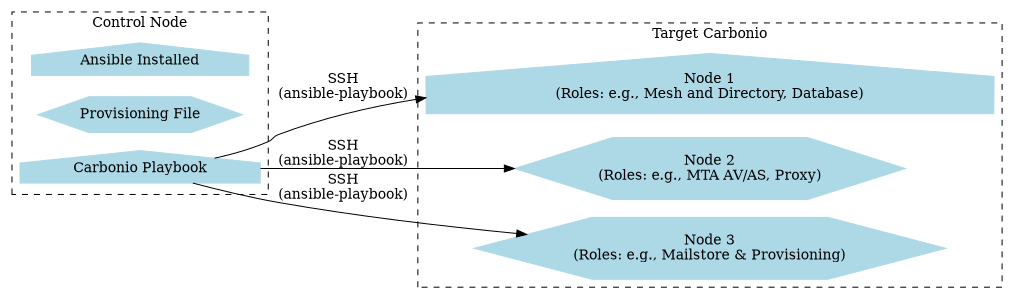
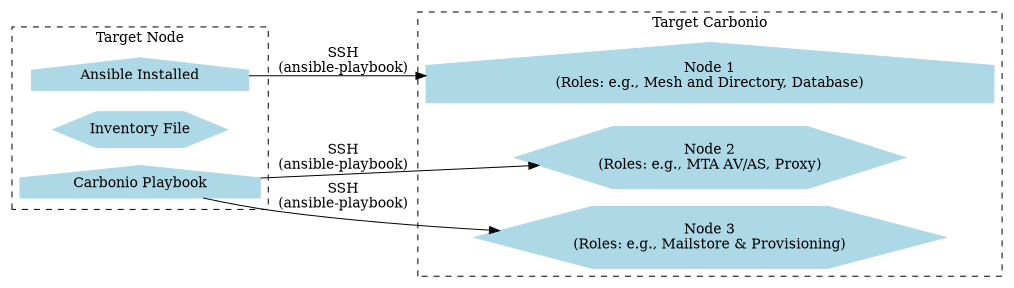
(140, 23) -> (140, 38)
(140, 115) -> (140, 130)
(313, 123) -> (332, 76)
